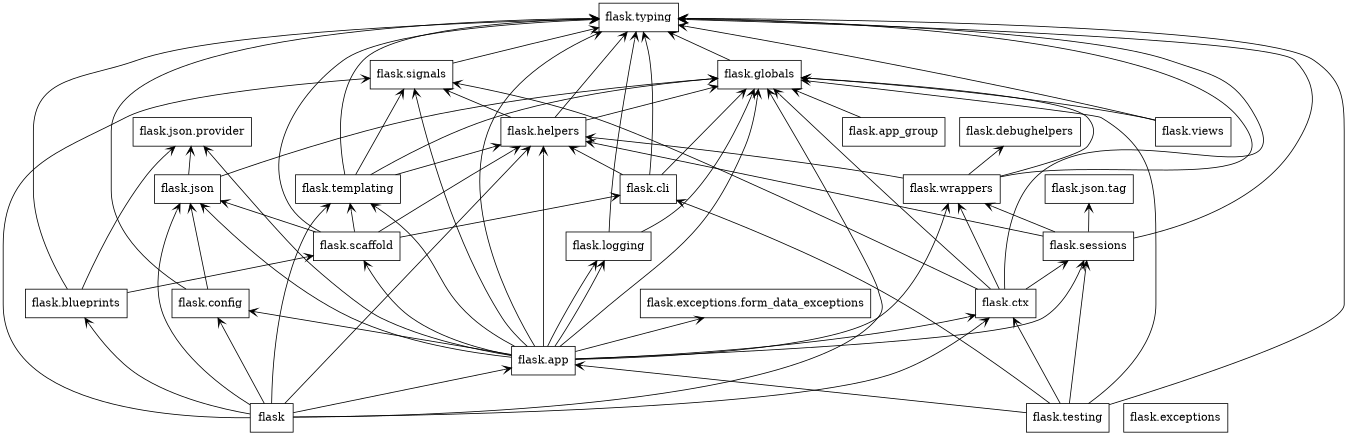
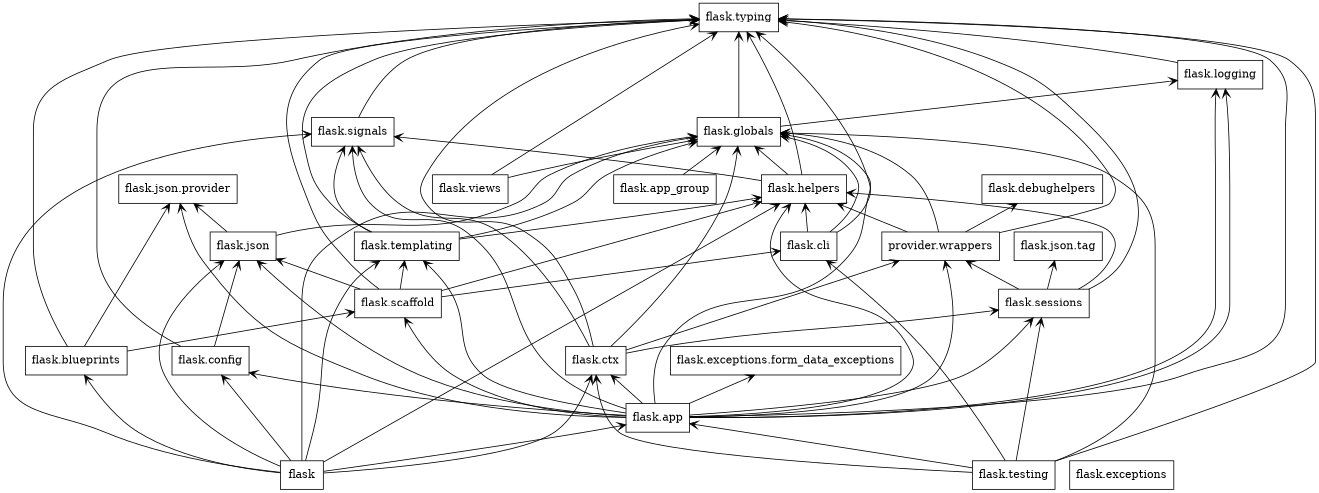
(708, 175) -> (975, 104)
(952, 189) -> (941, 246)
